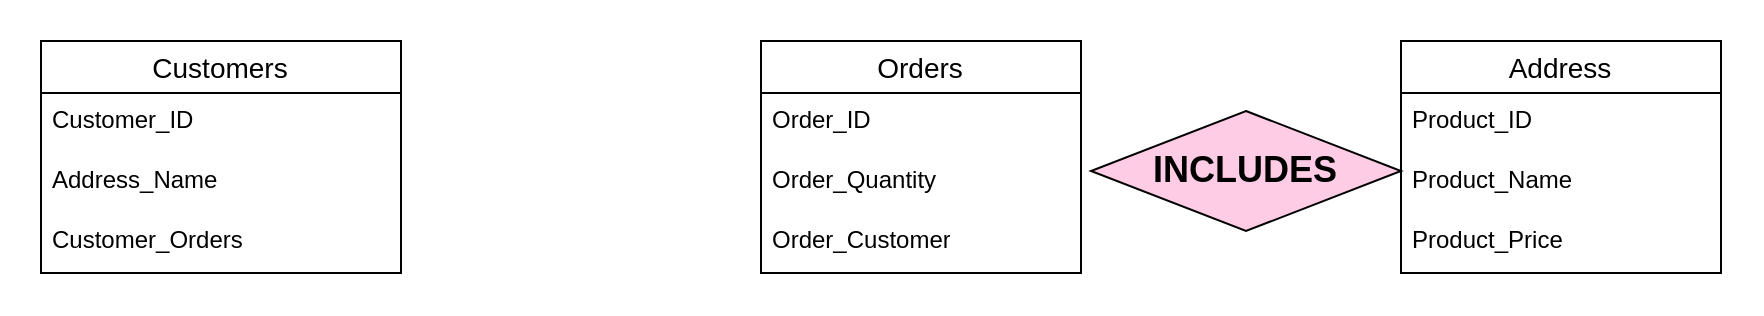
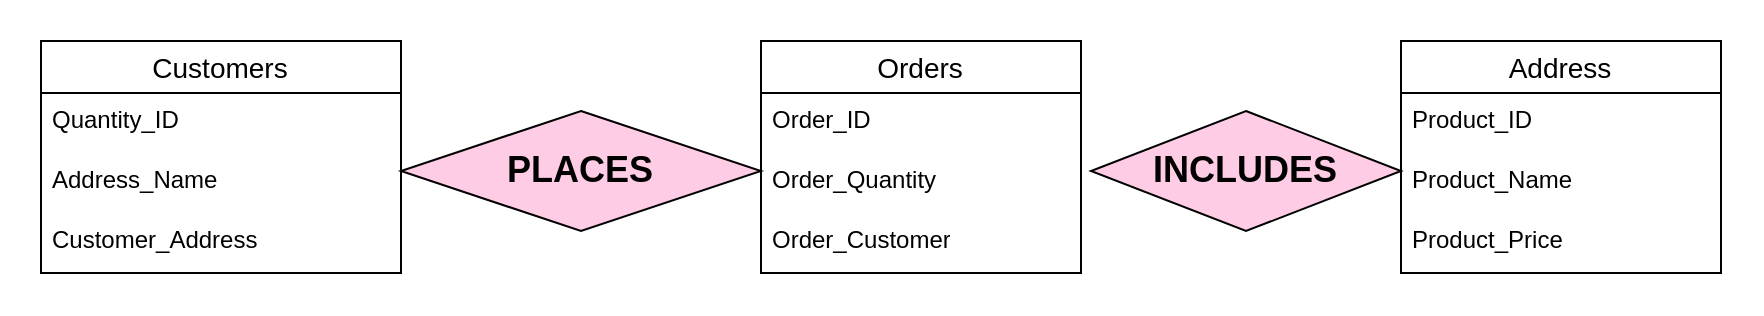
(127, 121) -> (124, 121)
none -> (581, 171)
(154, 241) -> (161, 241)
